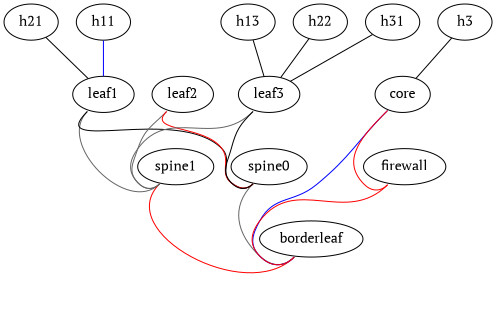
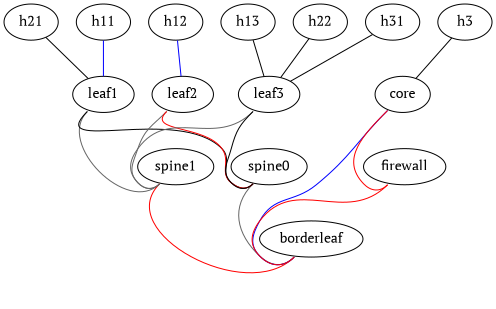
none -> (176, 22)
